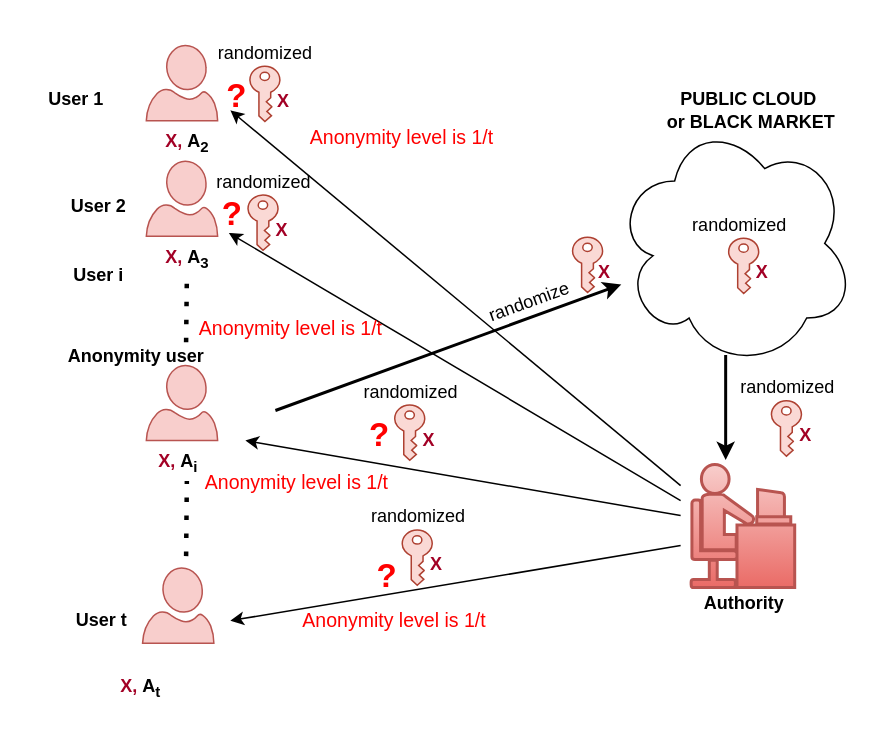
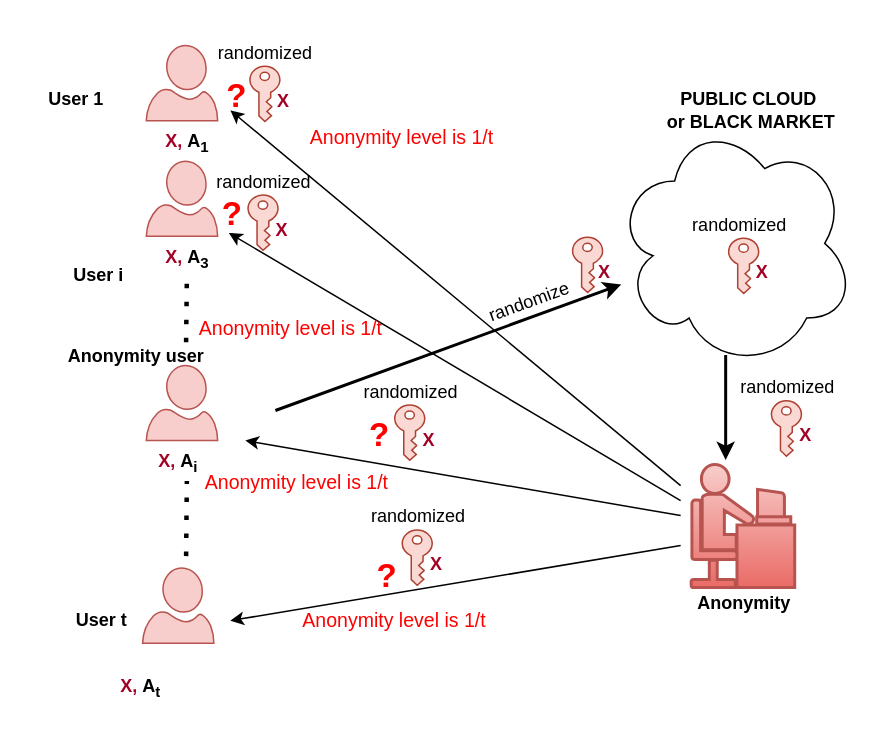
(188, 143) -> (188, 143)
(98, 206) -> none
(744, 604) -> (744, 604)
